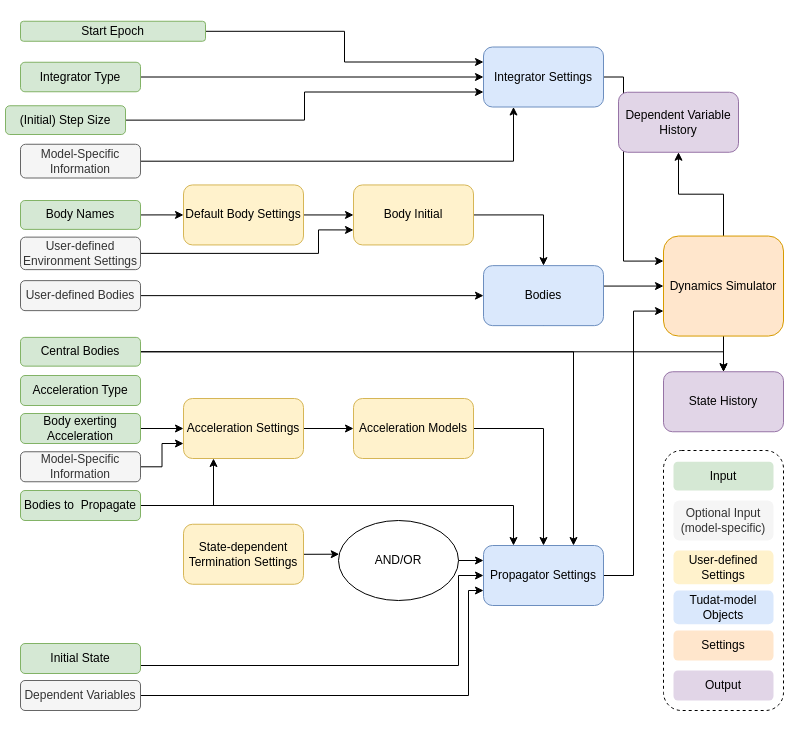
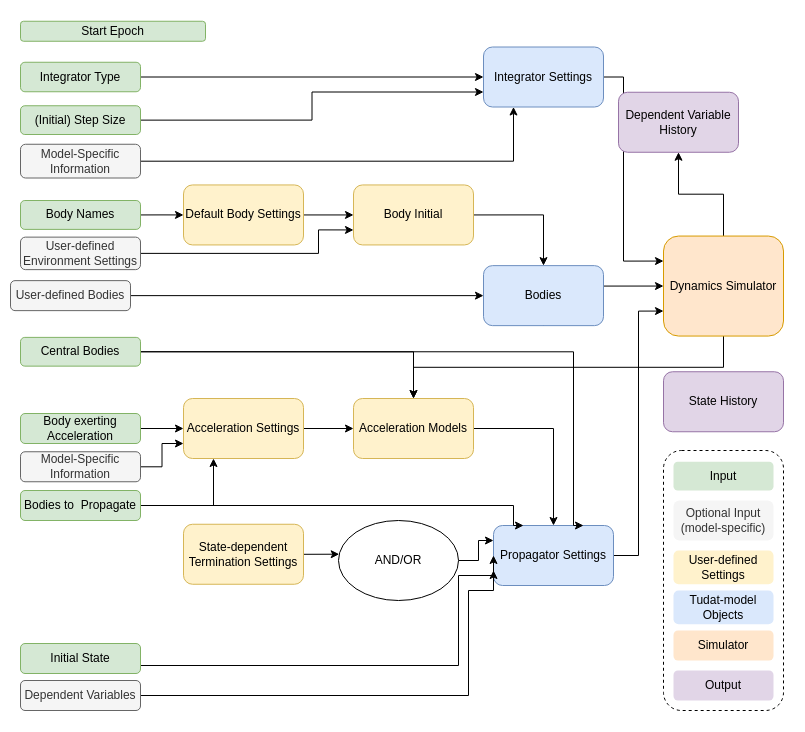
(345, 43) -> none
(66, 120) -> (81, 120)
(81, 296) -> (71, 296)
(724, 349) -> (571, 367)
(648, 352) -> (414, 359)
(81, 391) -> none
(544, 576) -> (554, 556)
(724, 646) -> (724, 646)
